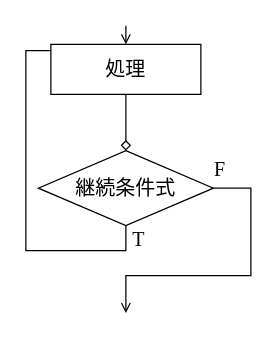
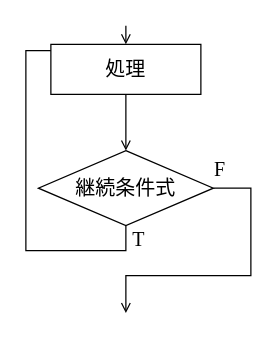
(126, 140) -> (126, 143)
